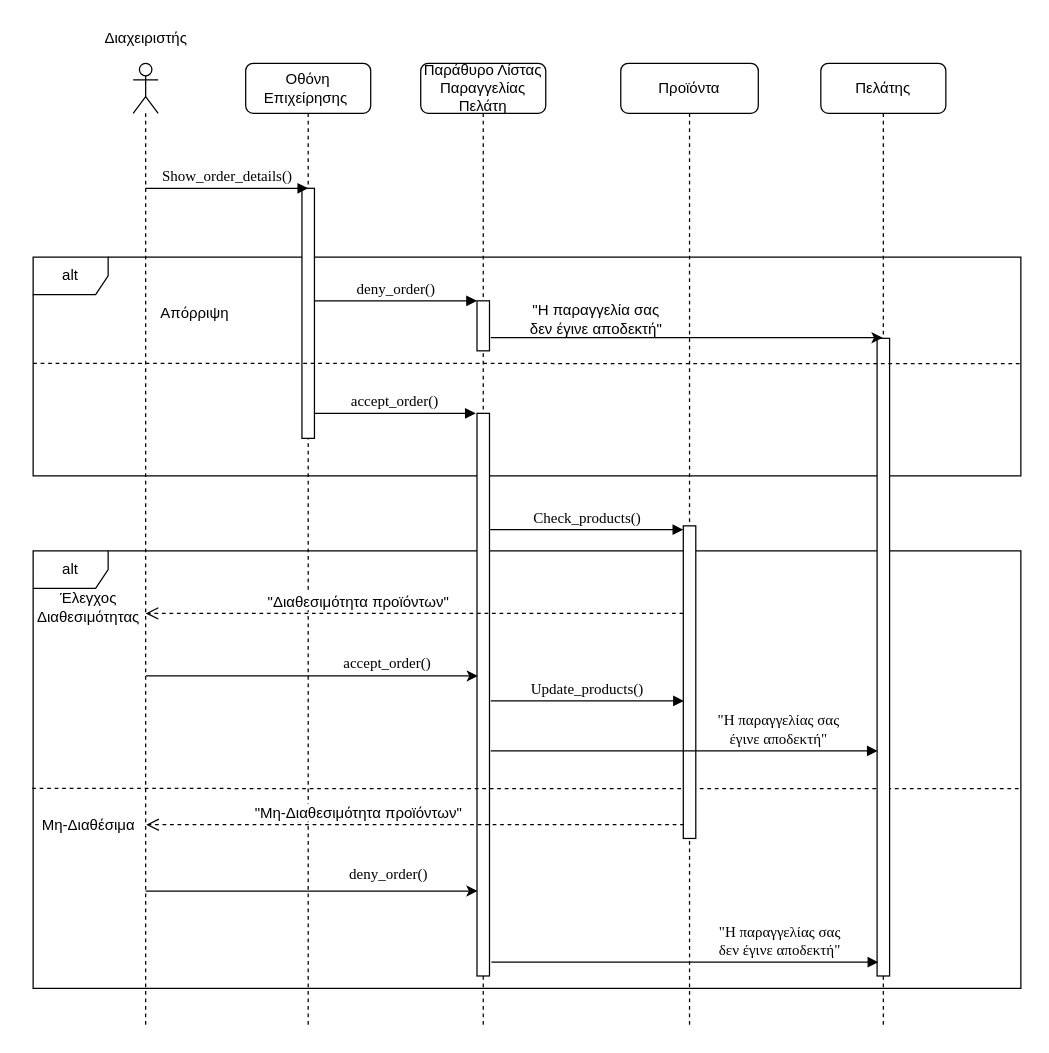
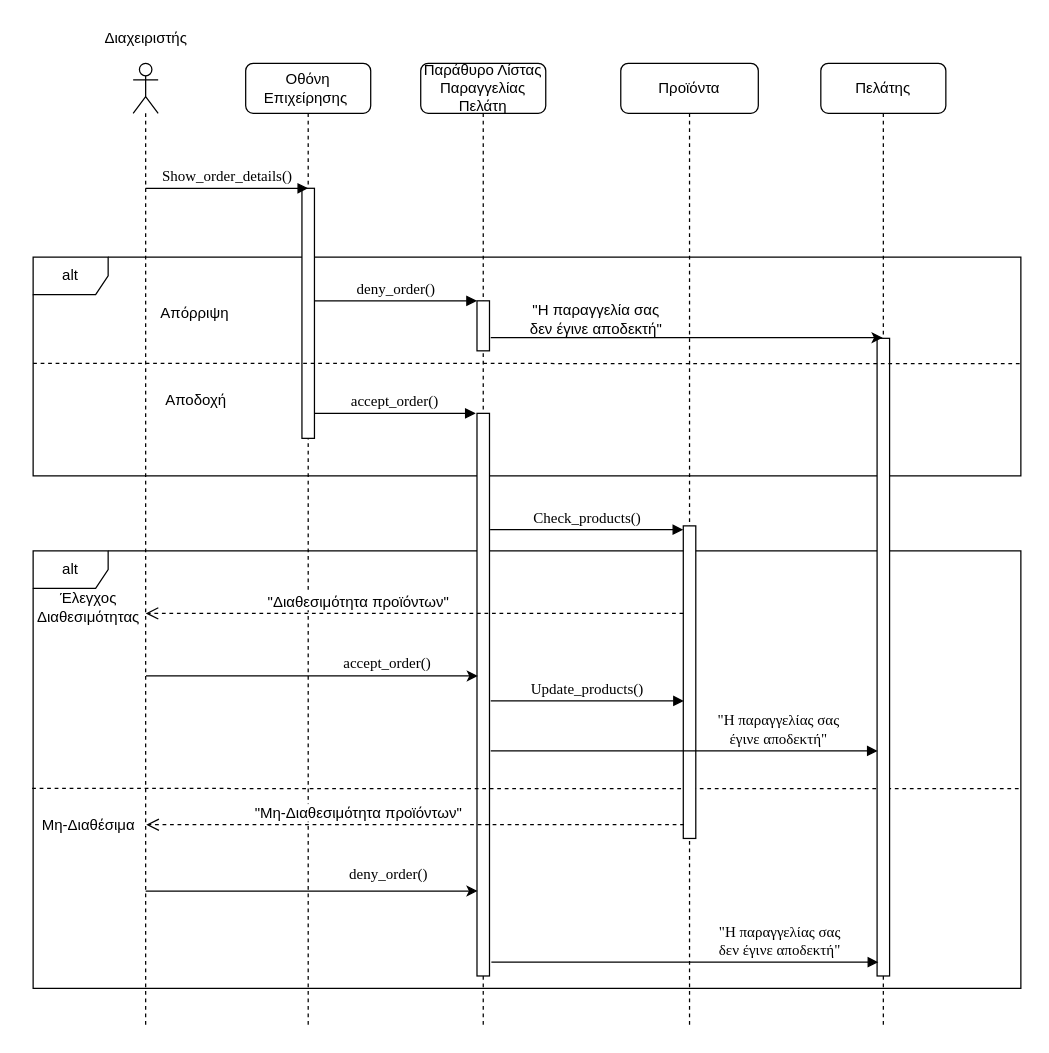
none -> (196, 401)
